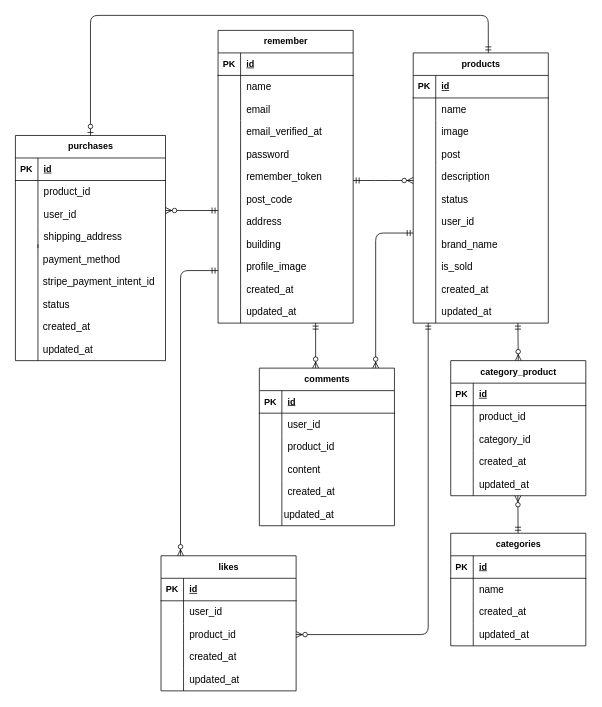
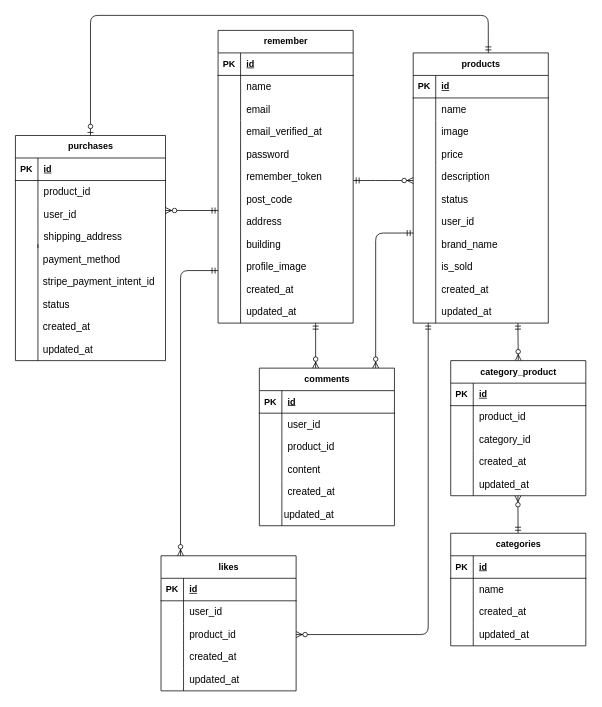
(451, 154) -> (453, 154)
